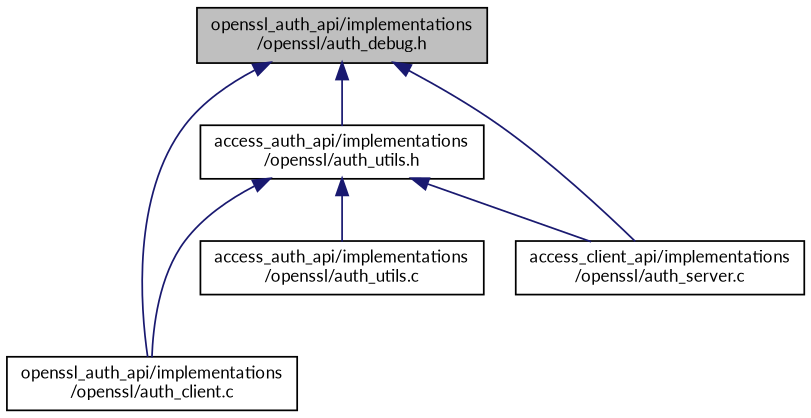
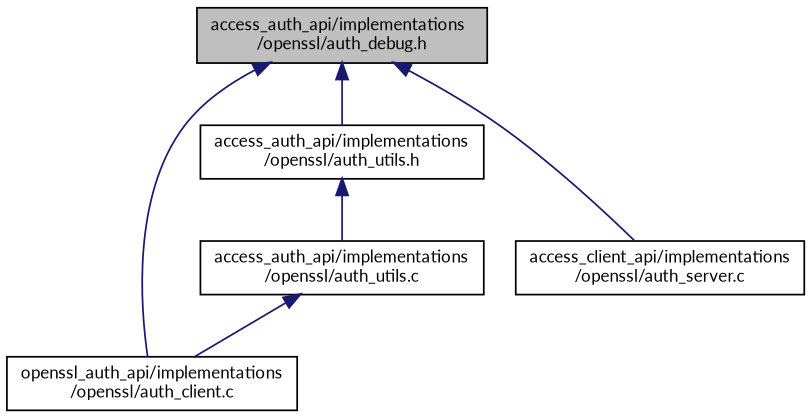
(342, 35) -> (342, 35)
(510, 213) -> none
(176, 255) -> (240, 330)
